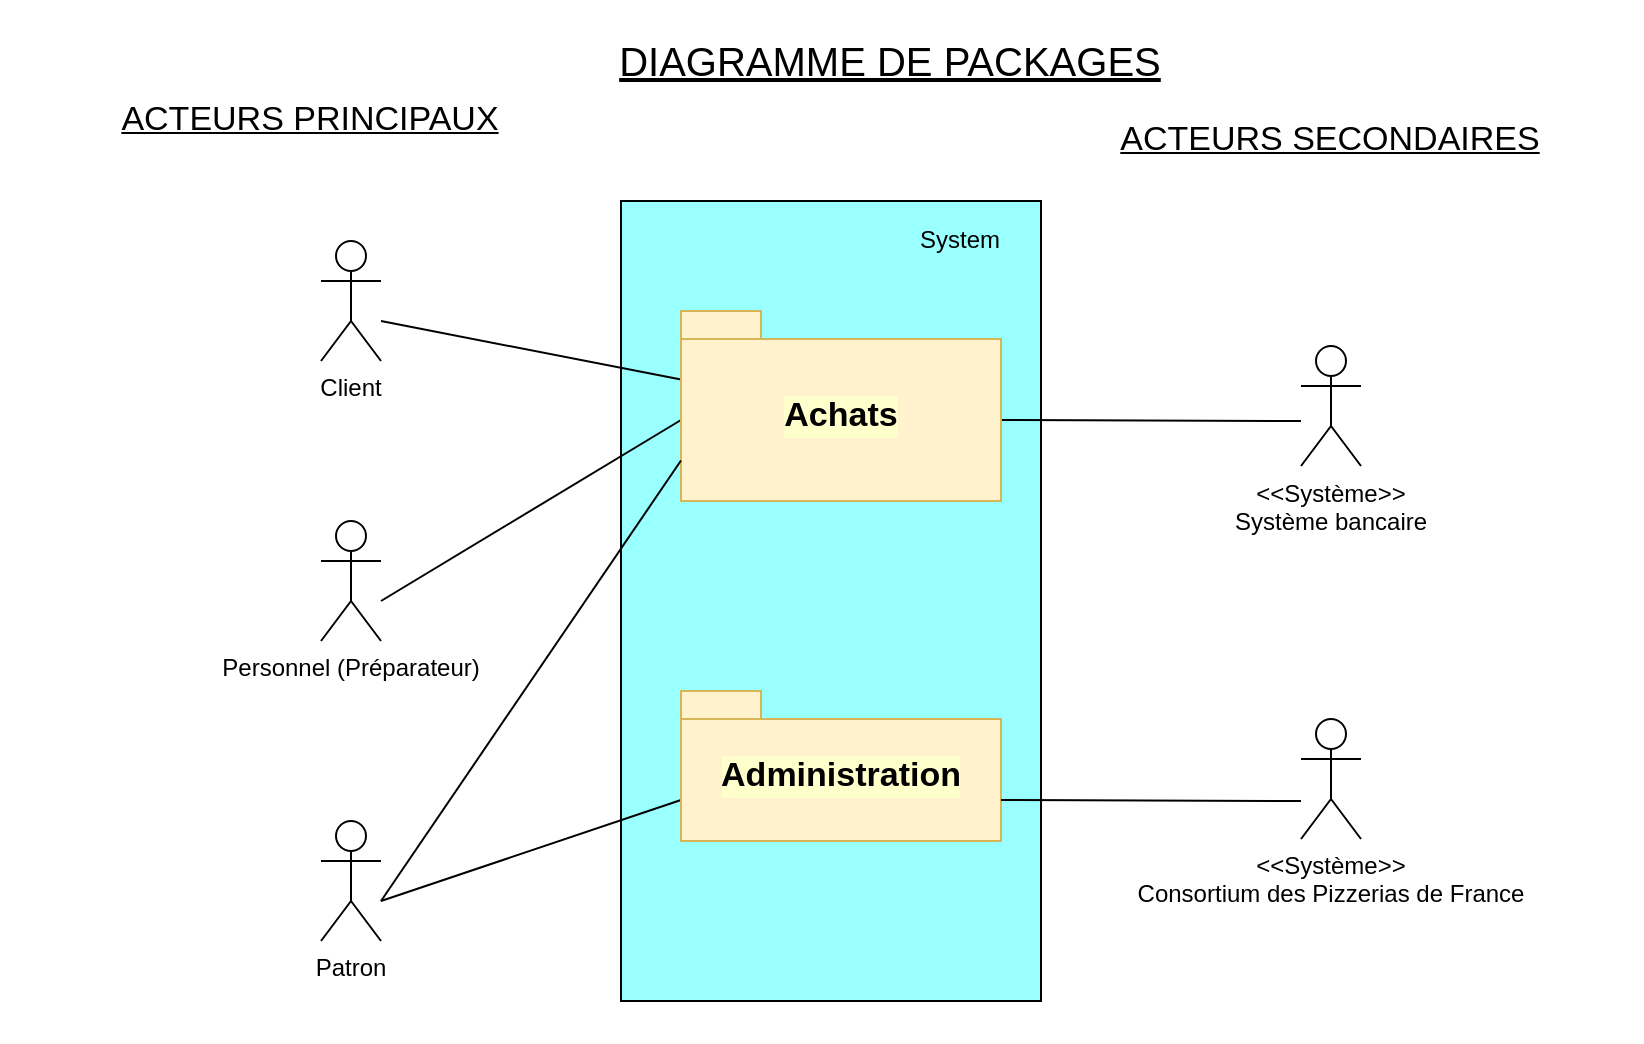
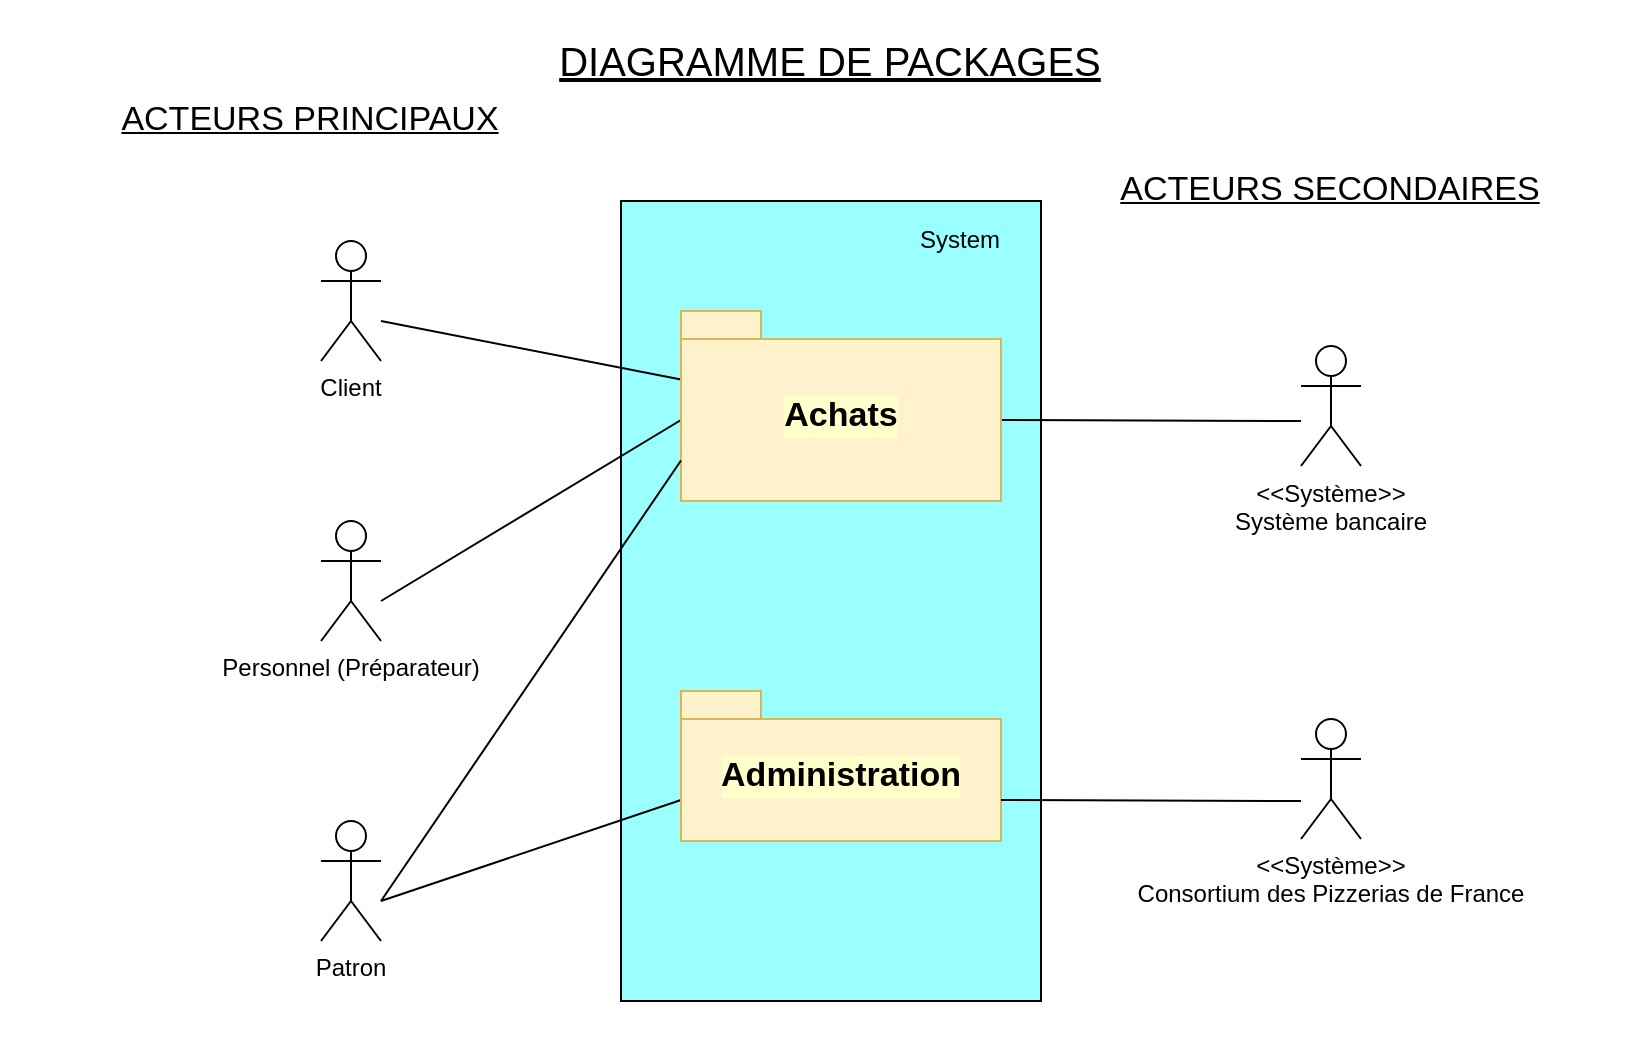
(891, 61) -> (831, 61)
(1331, 141) -> (1331, 191)
